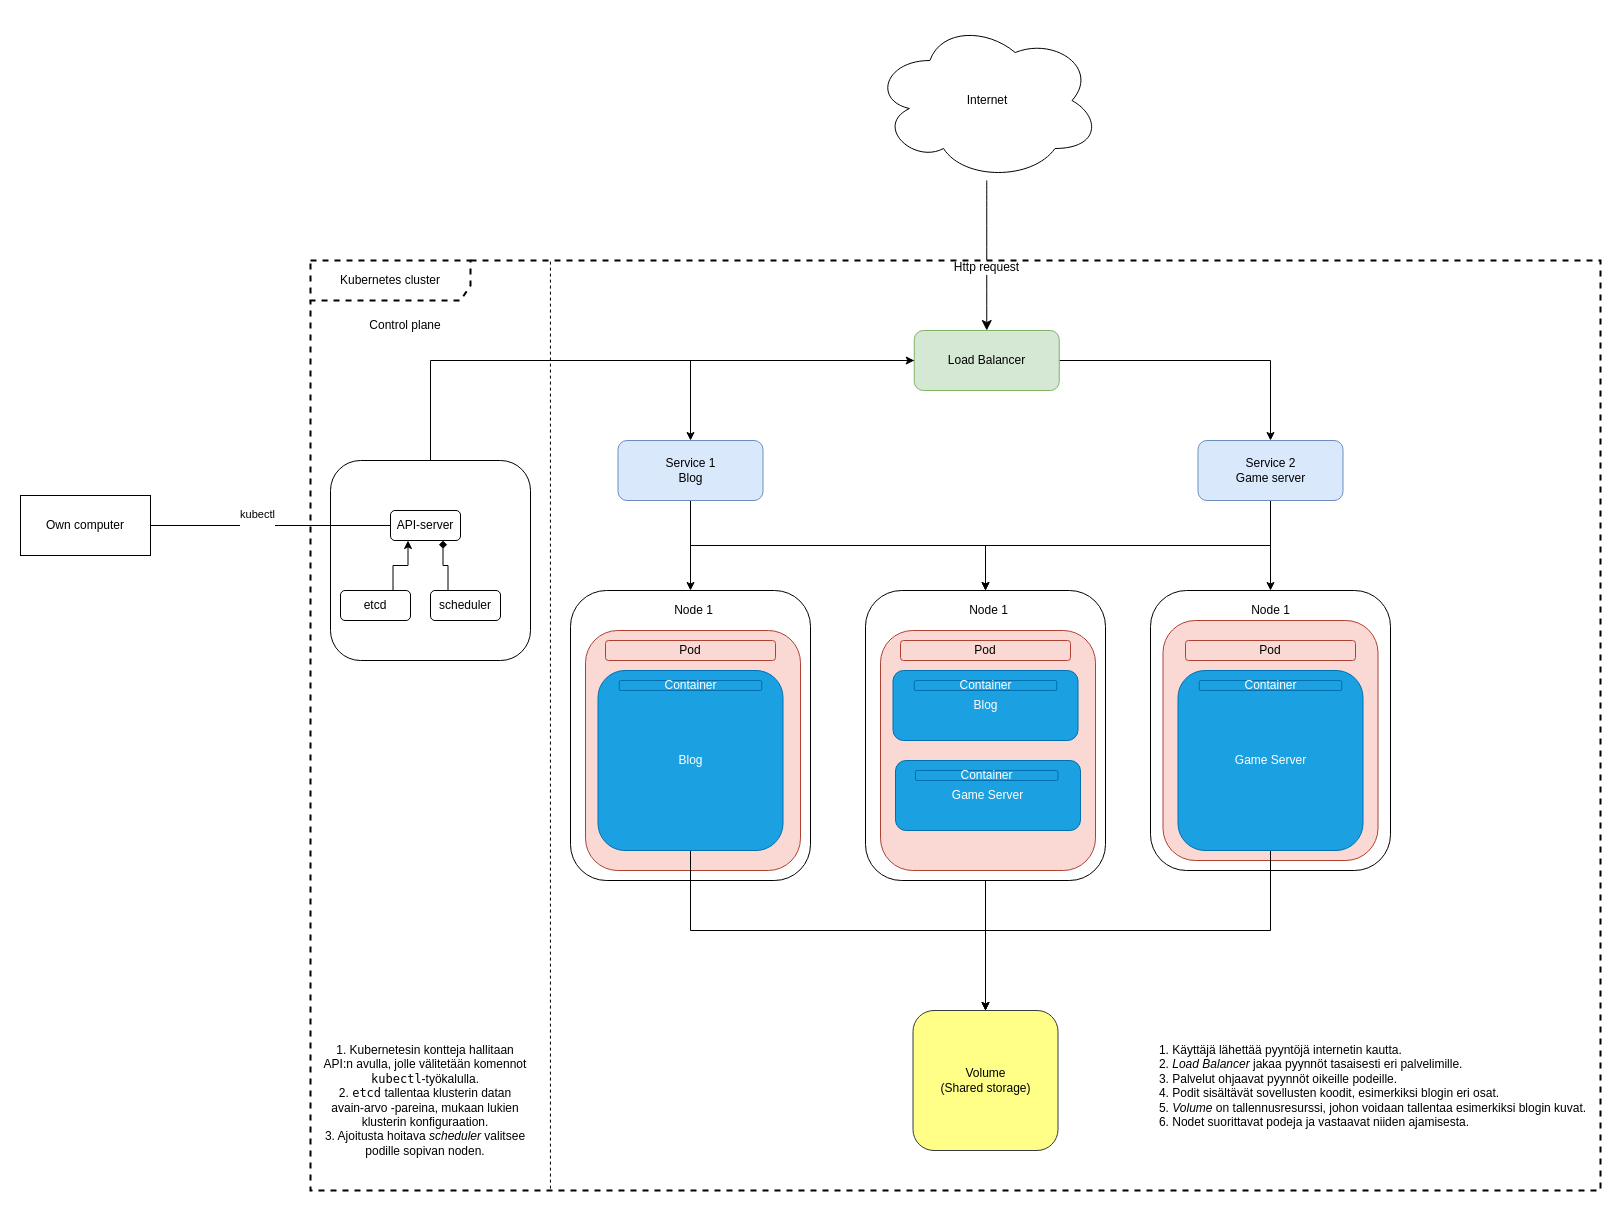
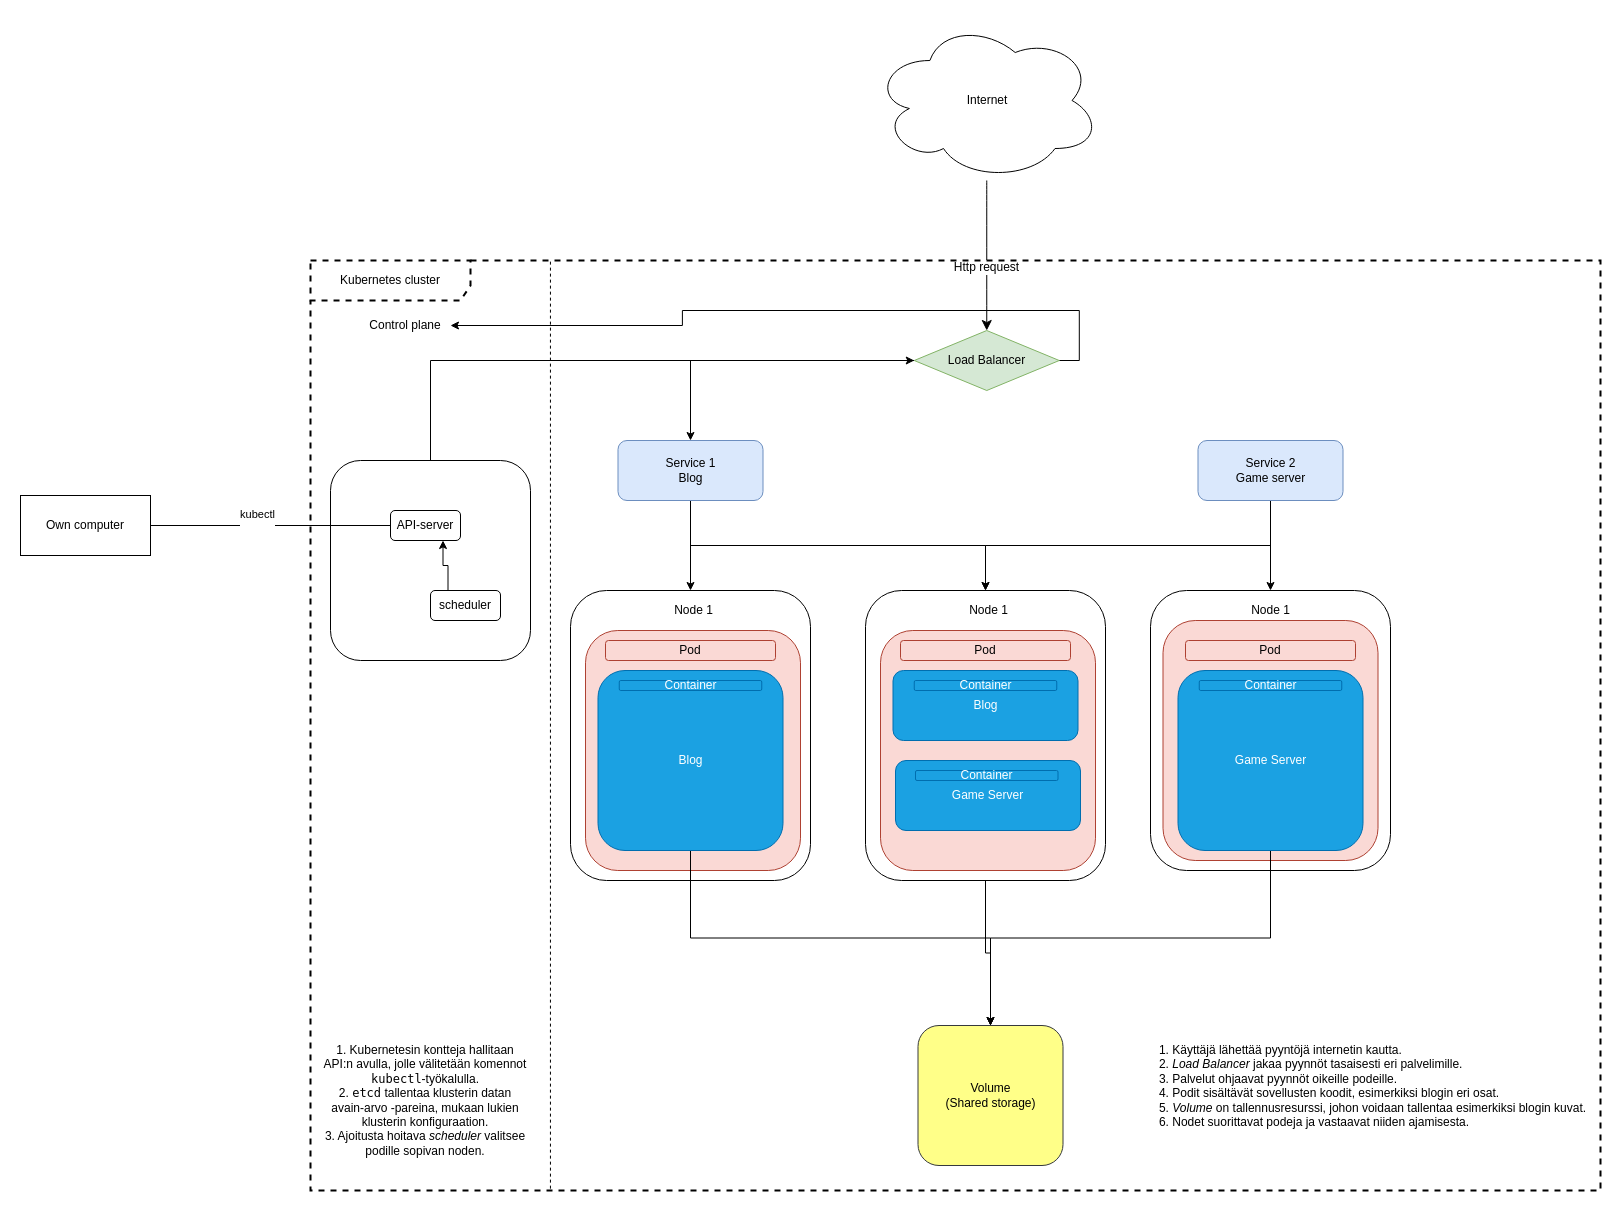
(987, 361) -> (987, 361)
(1210, 361) -> (787, 311)
(443, 549) -> (443, 549)
(397, 566) -> none
(376, 606) -> none
(986, 1081) -> (991, 1096)
